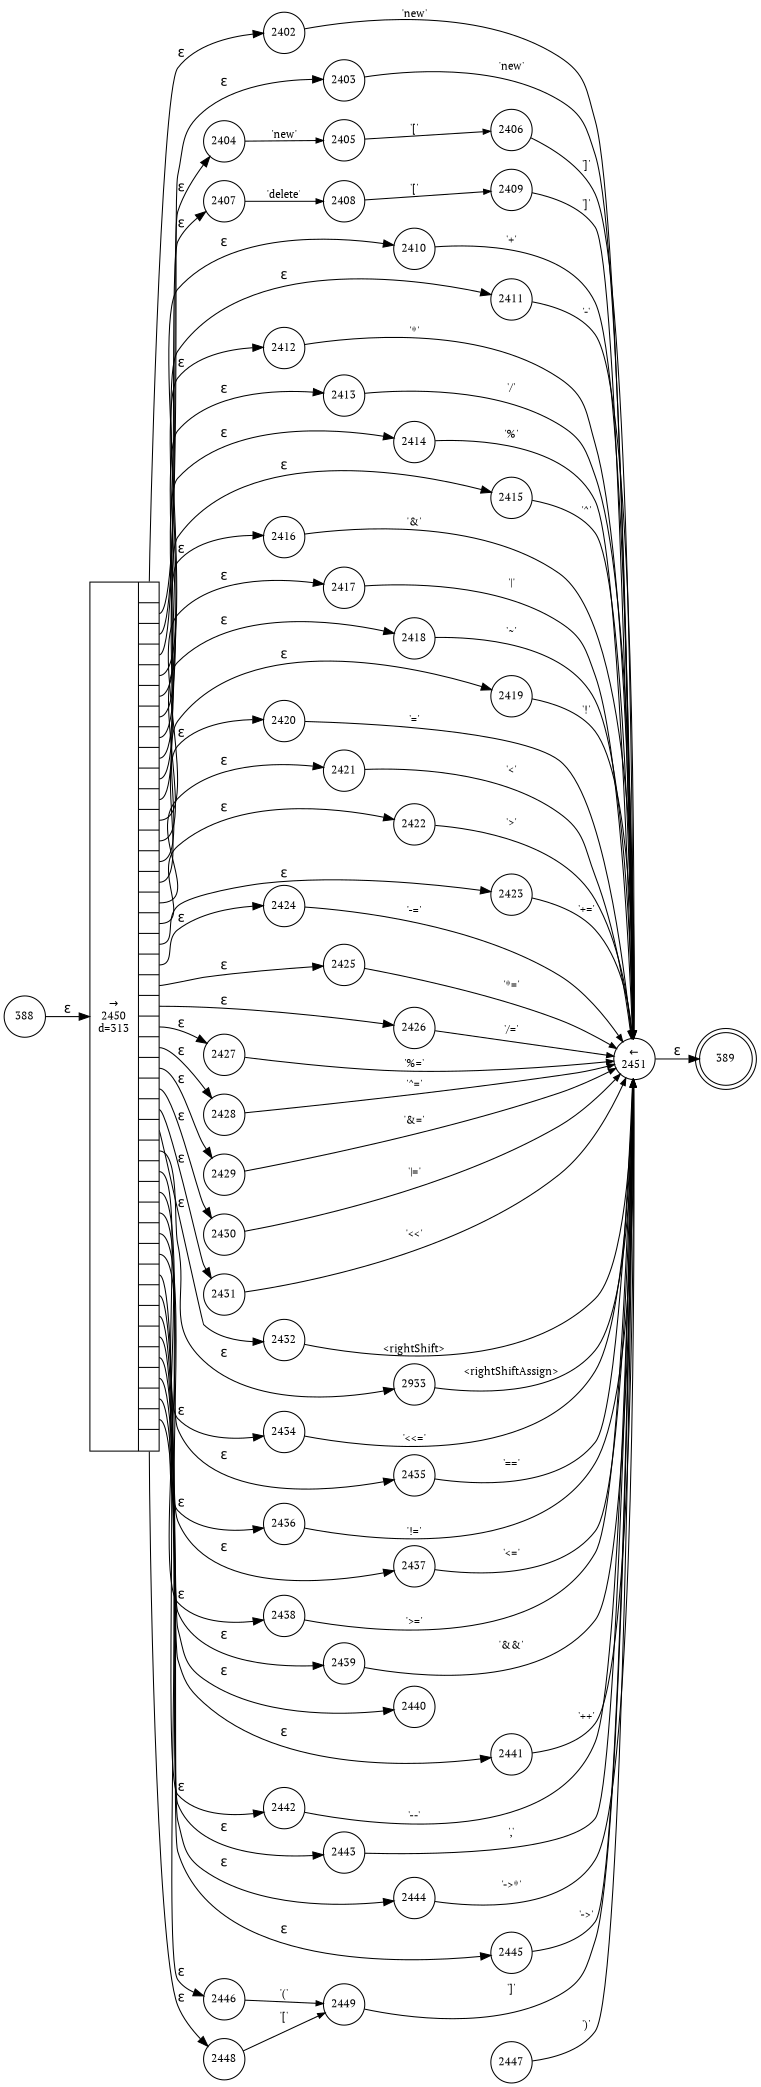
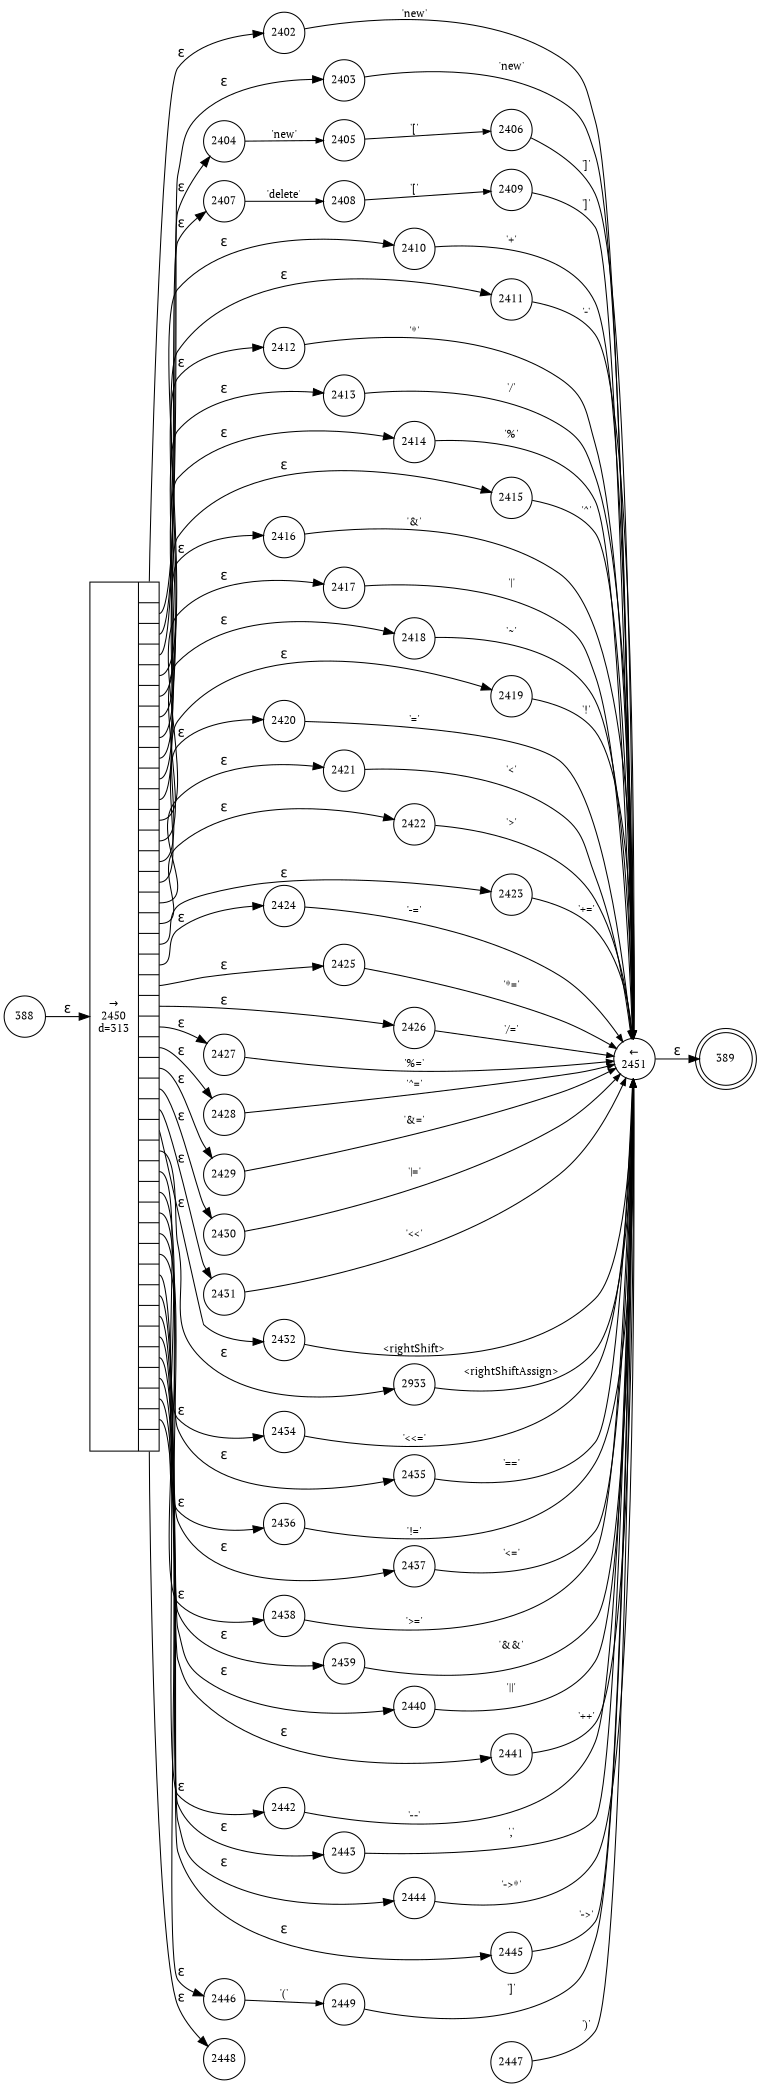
none -> (604, 1631)
(281, 2033) -> none
